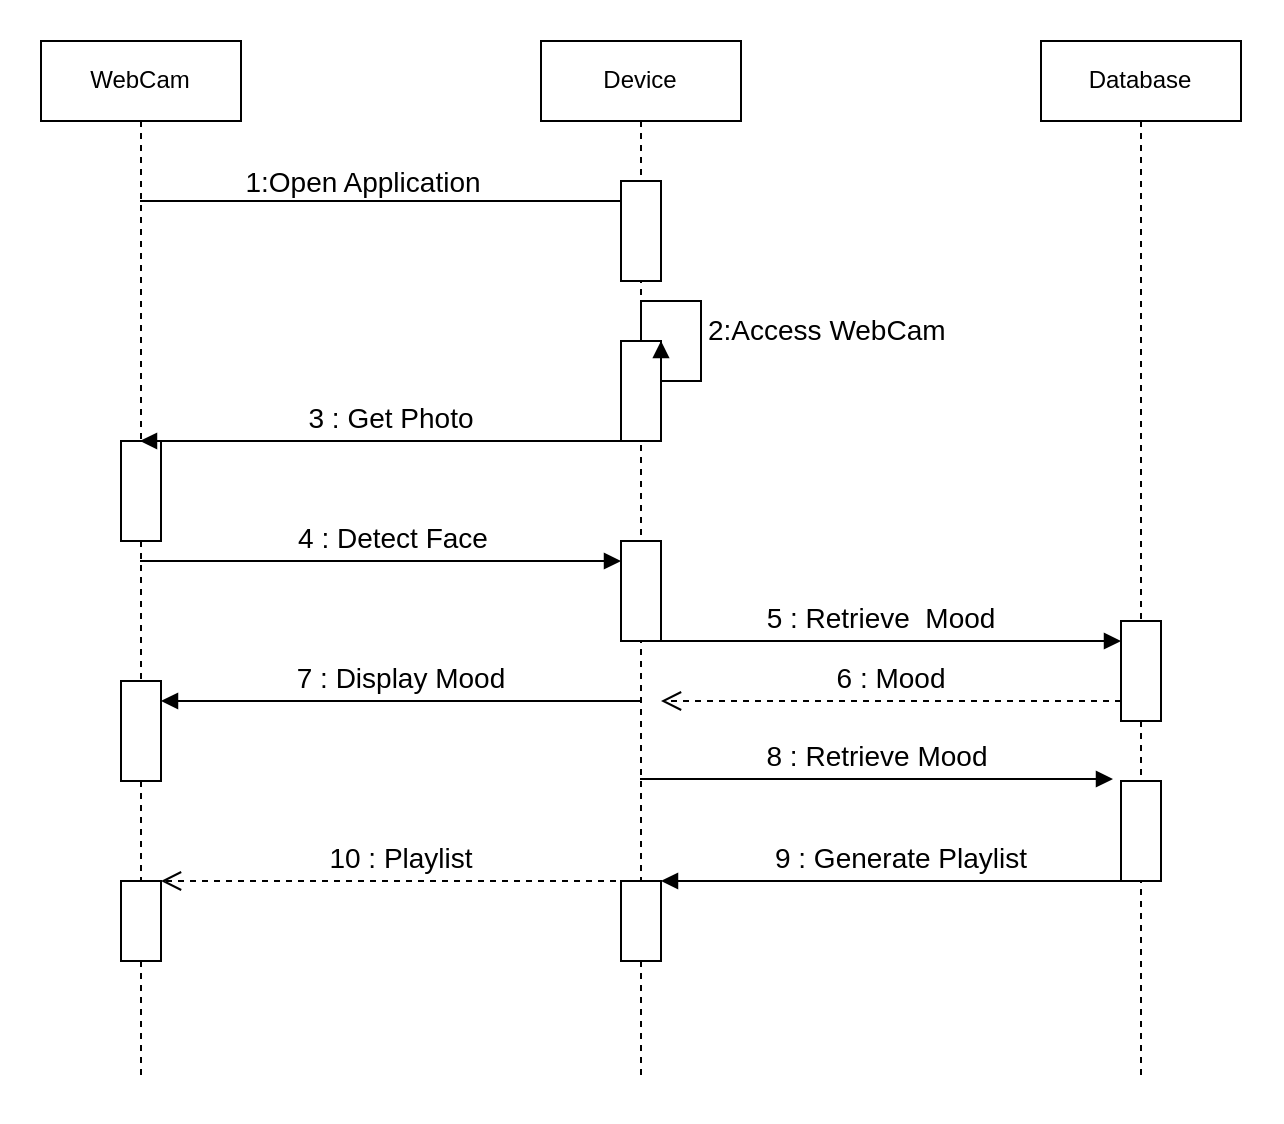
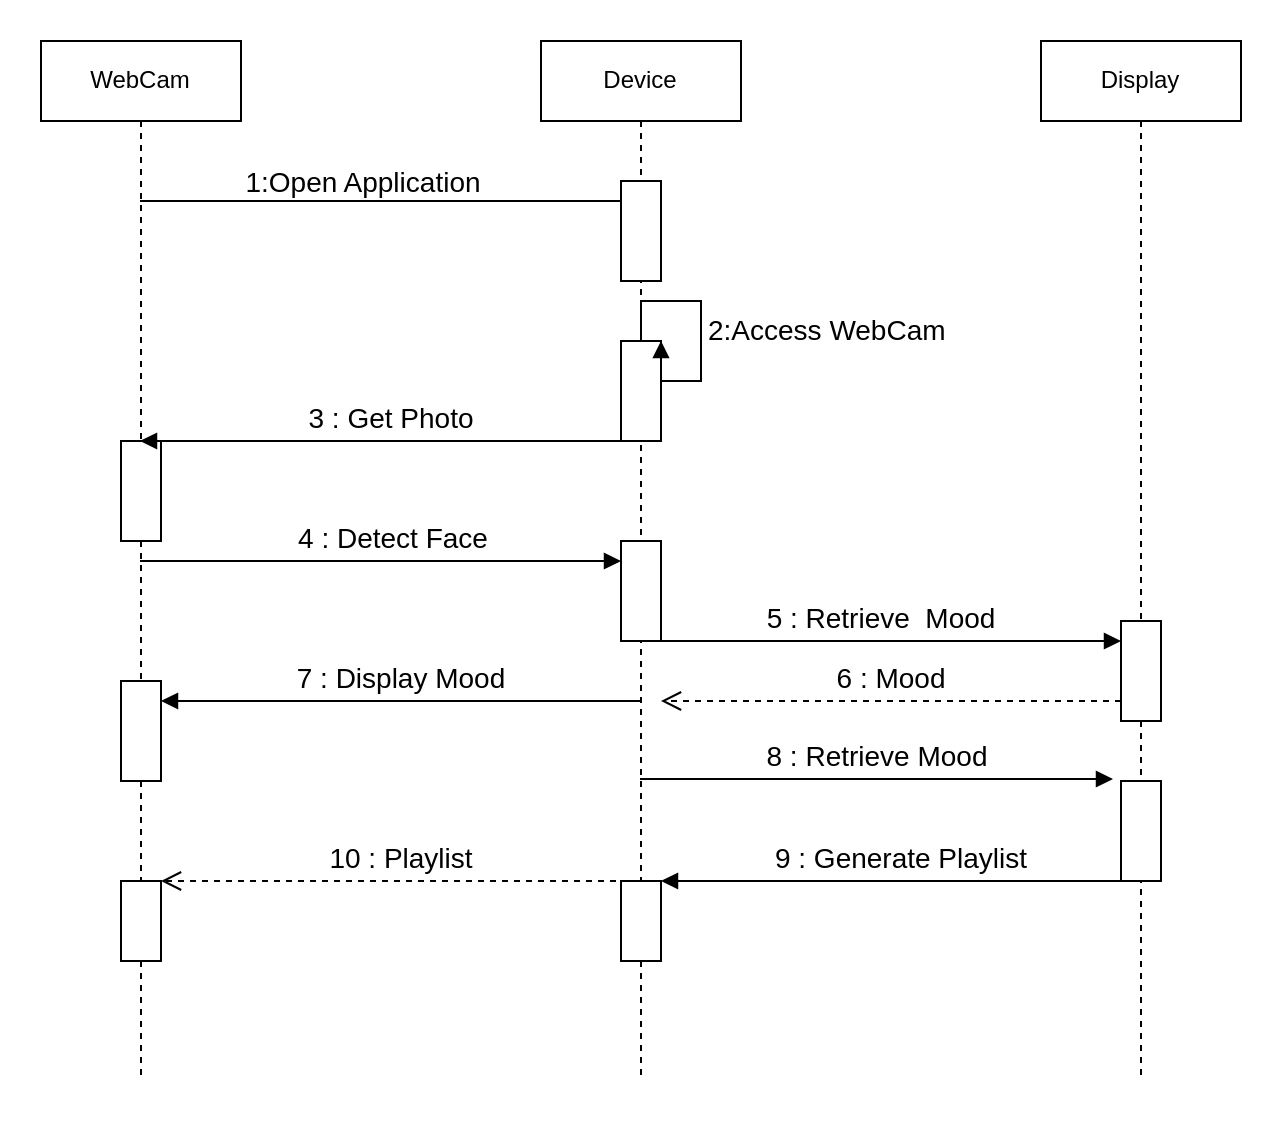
(1141, 81) -> (1141, 81)
